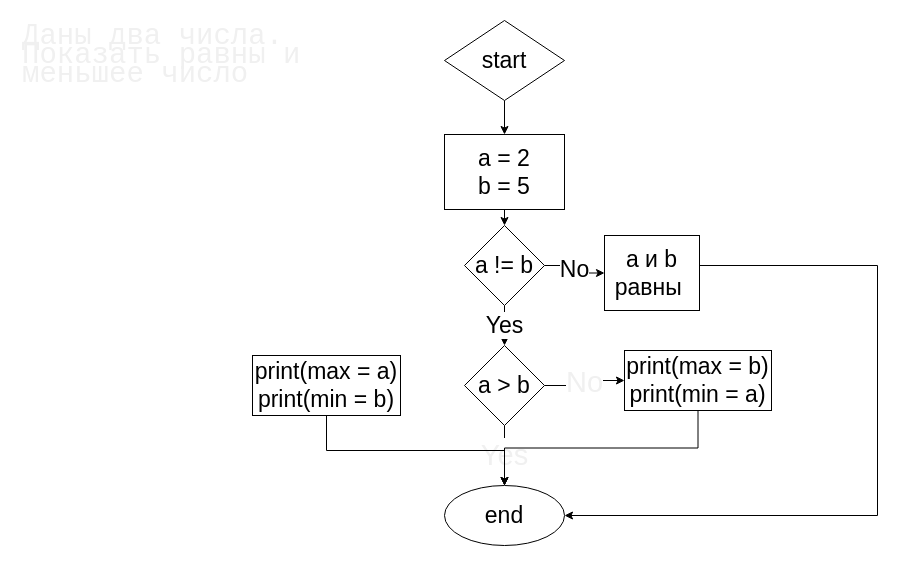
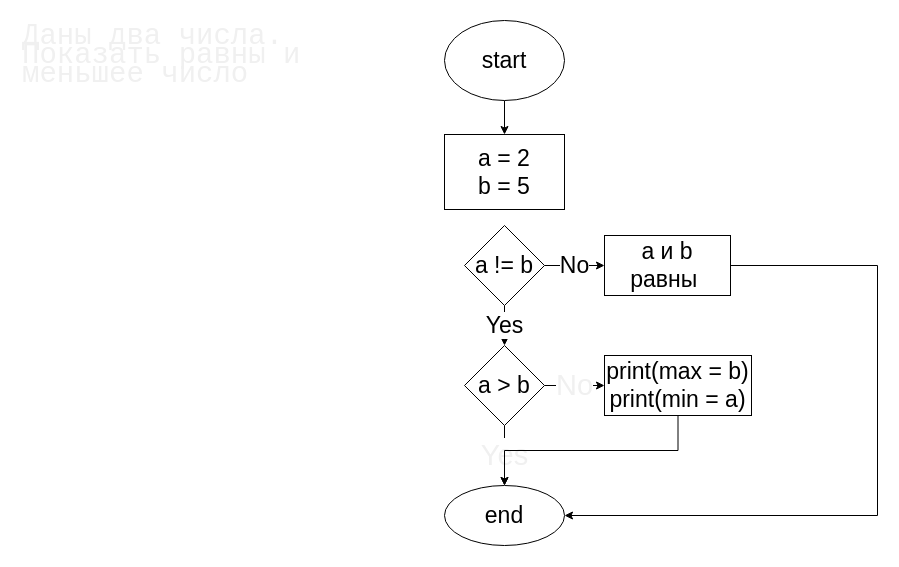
(505, 61) -> (505, 61)
(505, 214) -> none
(652, 273) -> (668, 266)
(698, 381) -> (678, 386)
(327, 386) -> none
(397, 451) -> none
